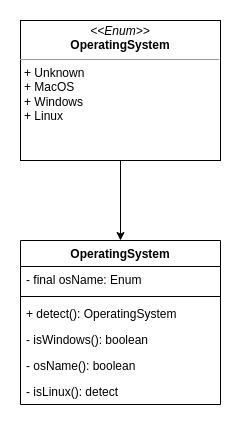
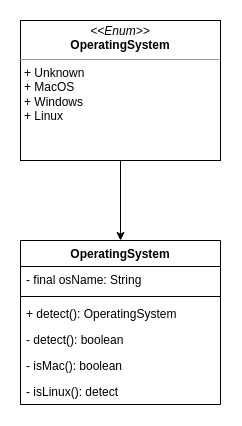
(84, 281) -> (90, 281)
(91, 341) -> (84, 341)
(84, 367) -> (79, 367)
